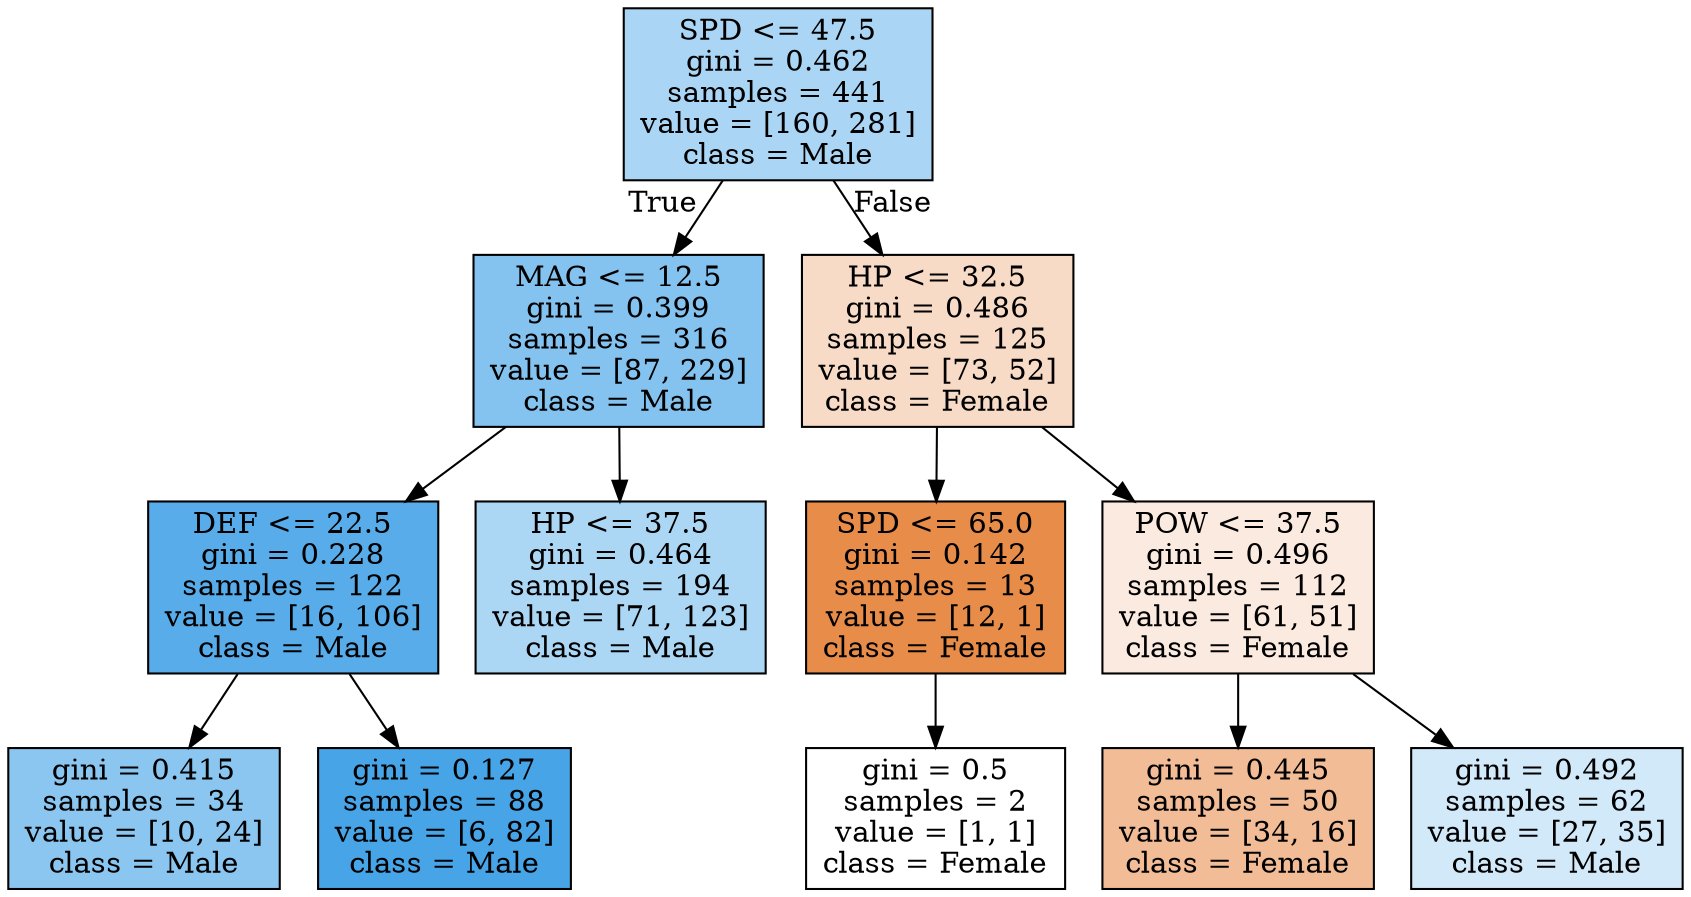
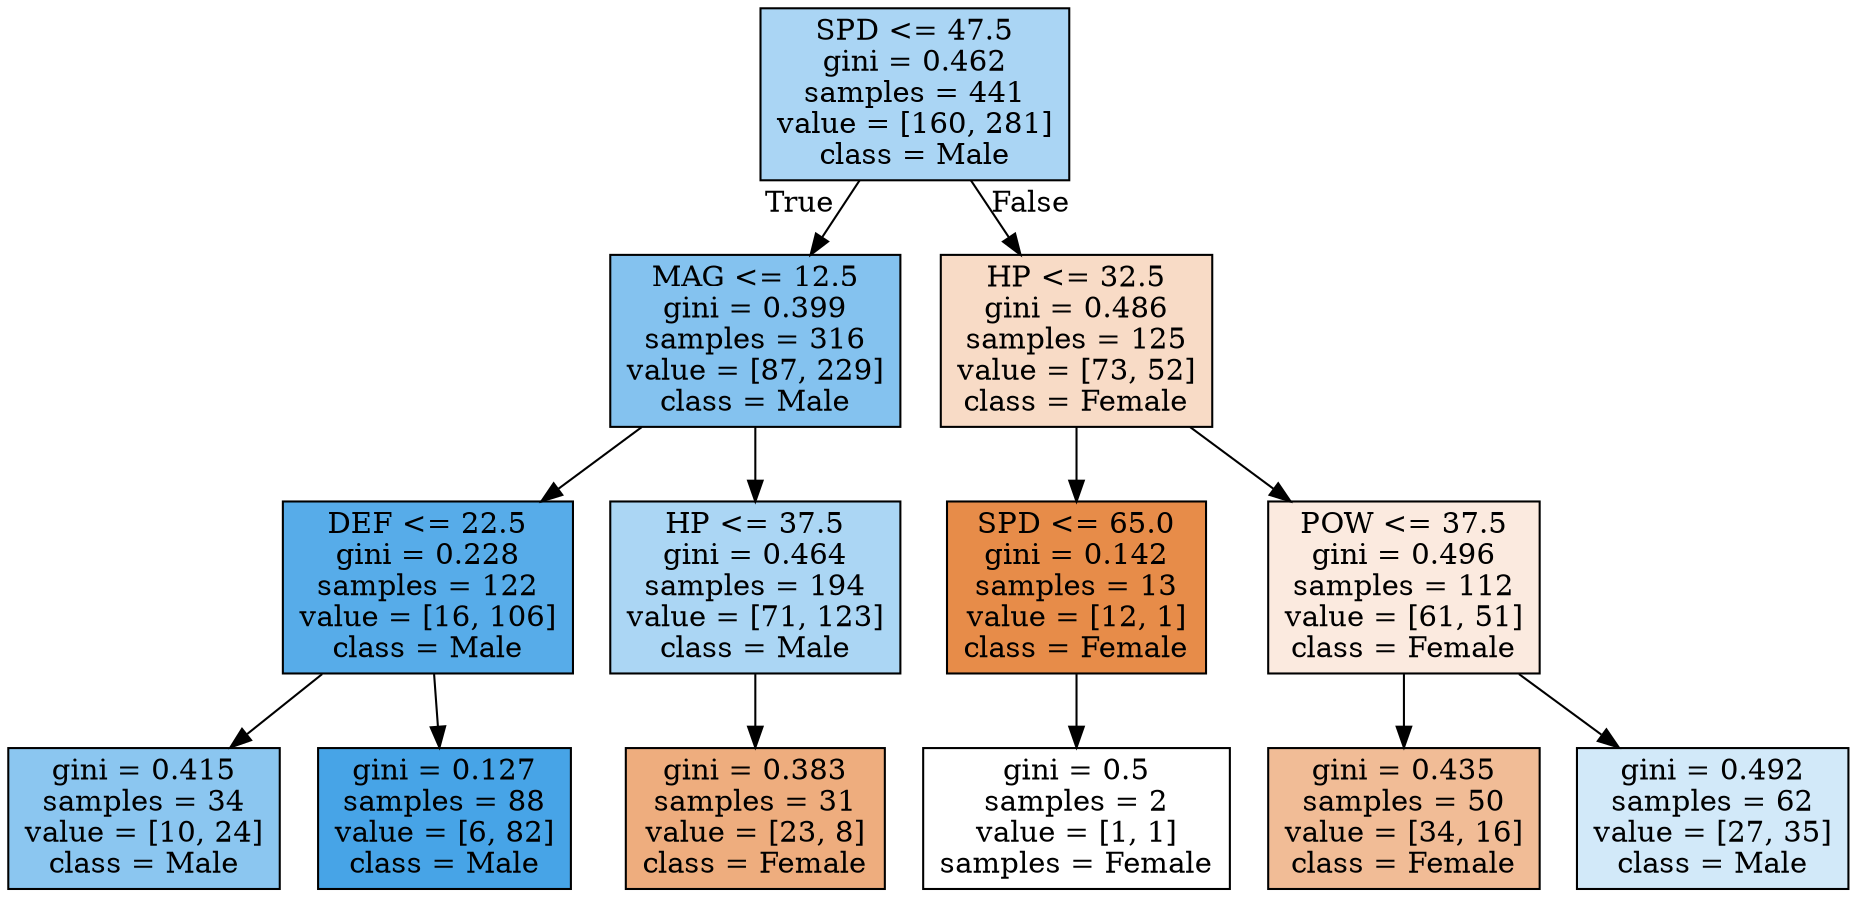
none -> (755, 819)
(936, 819) -> (1077, 819)
(1238, 819) -> (1404, 819)
